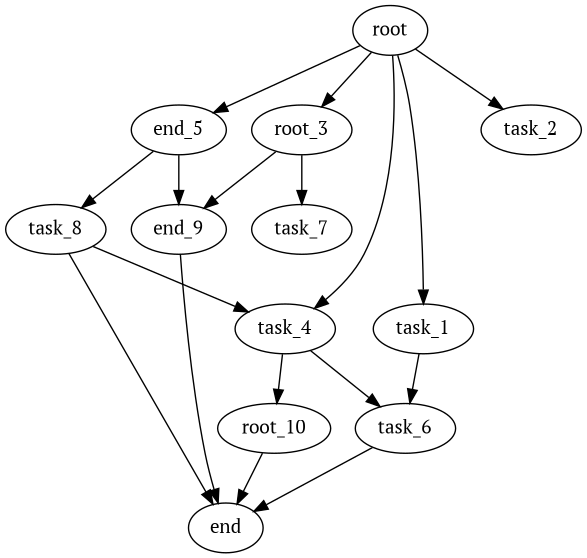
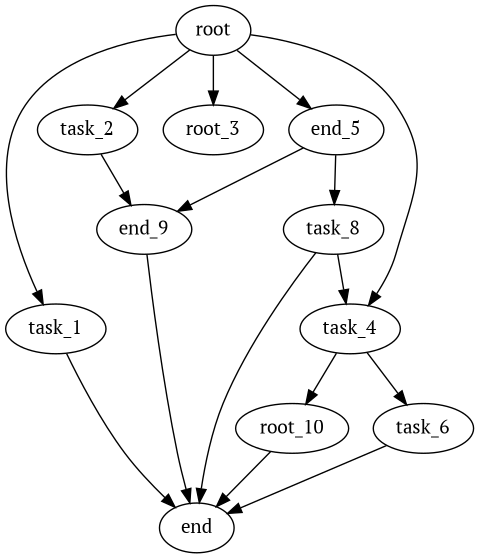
(245, 176) -> (112, 174)
(302, 229) -> none
(416, 371) -> (109, 430)
